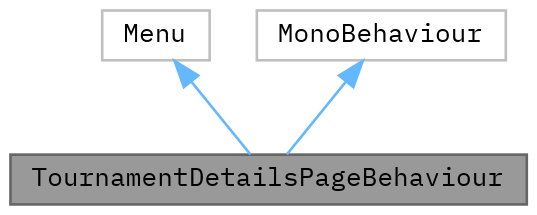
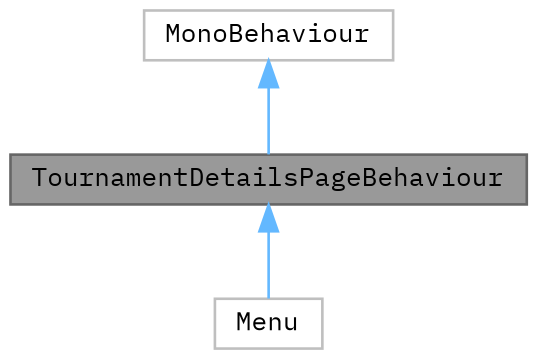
(221, 118) -> (269, 265)
